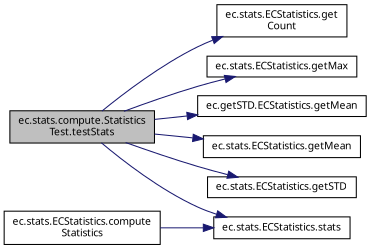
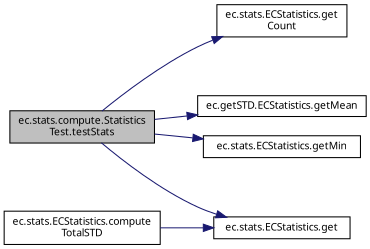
(282, 67) -> none
(282, 147) -> (282, 147)
(282, 187) -> none
(82, 228) -> (82, 228)
(282, 228) -> (282, 228)
